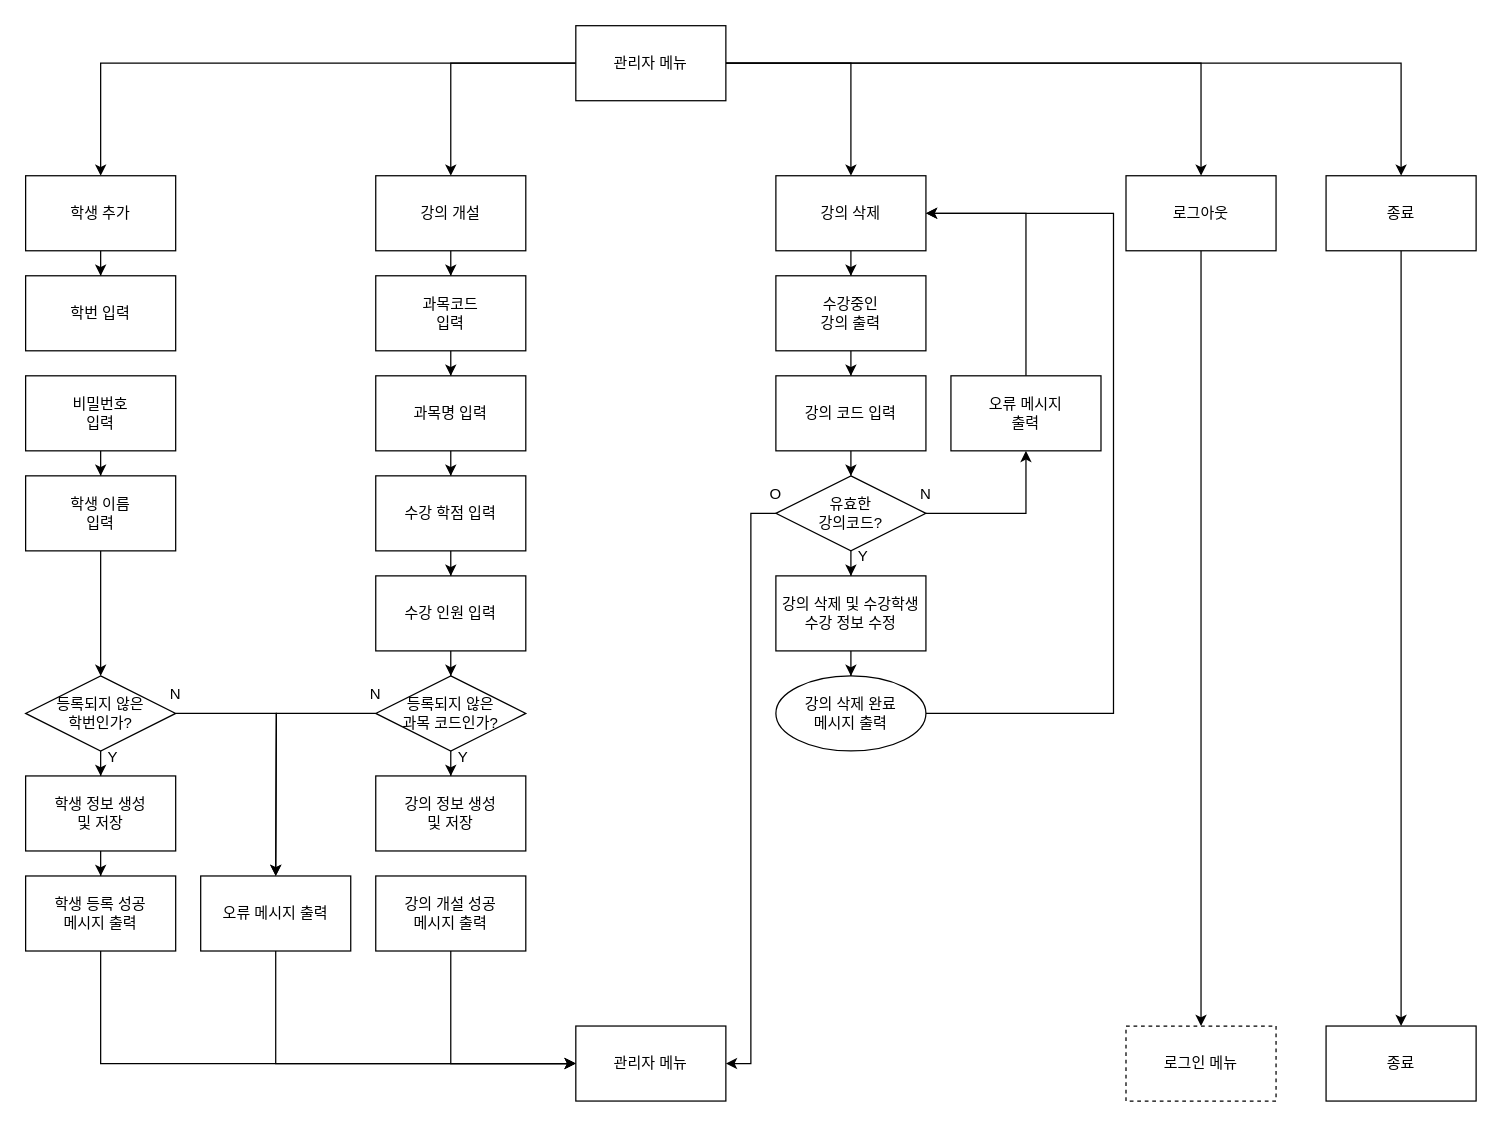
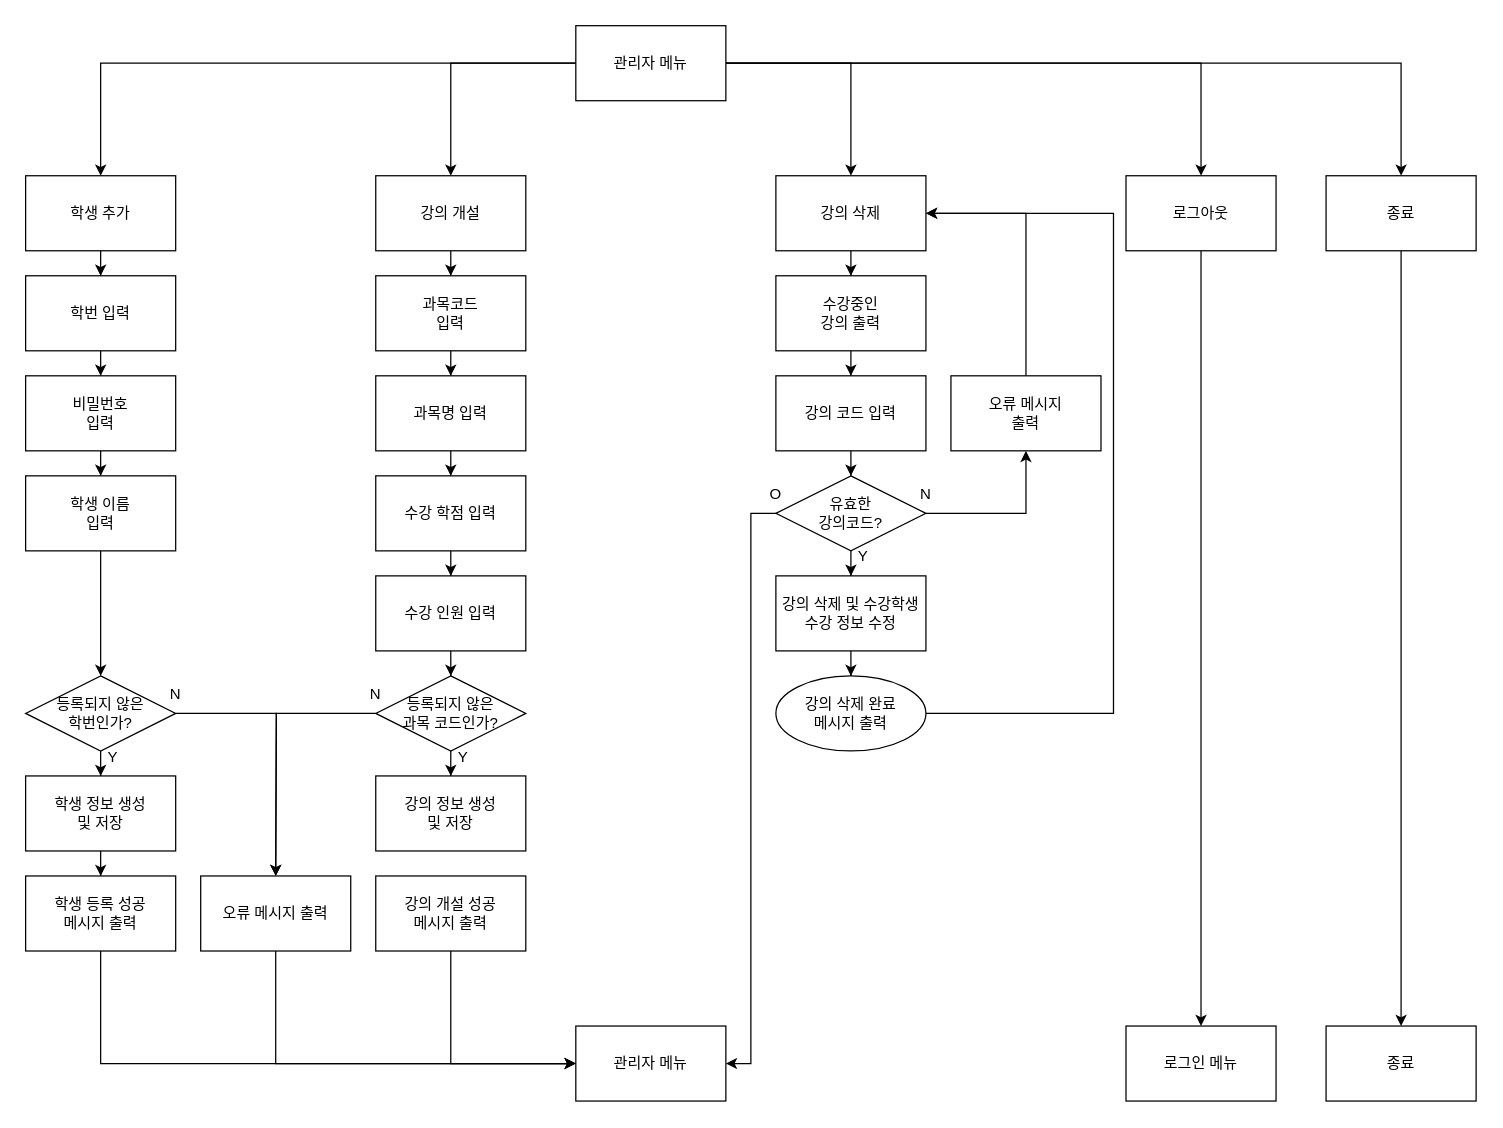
none -> (101, 368)
(1201, 1063) -> (1201, 1063)
